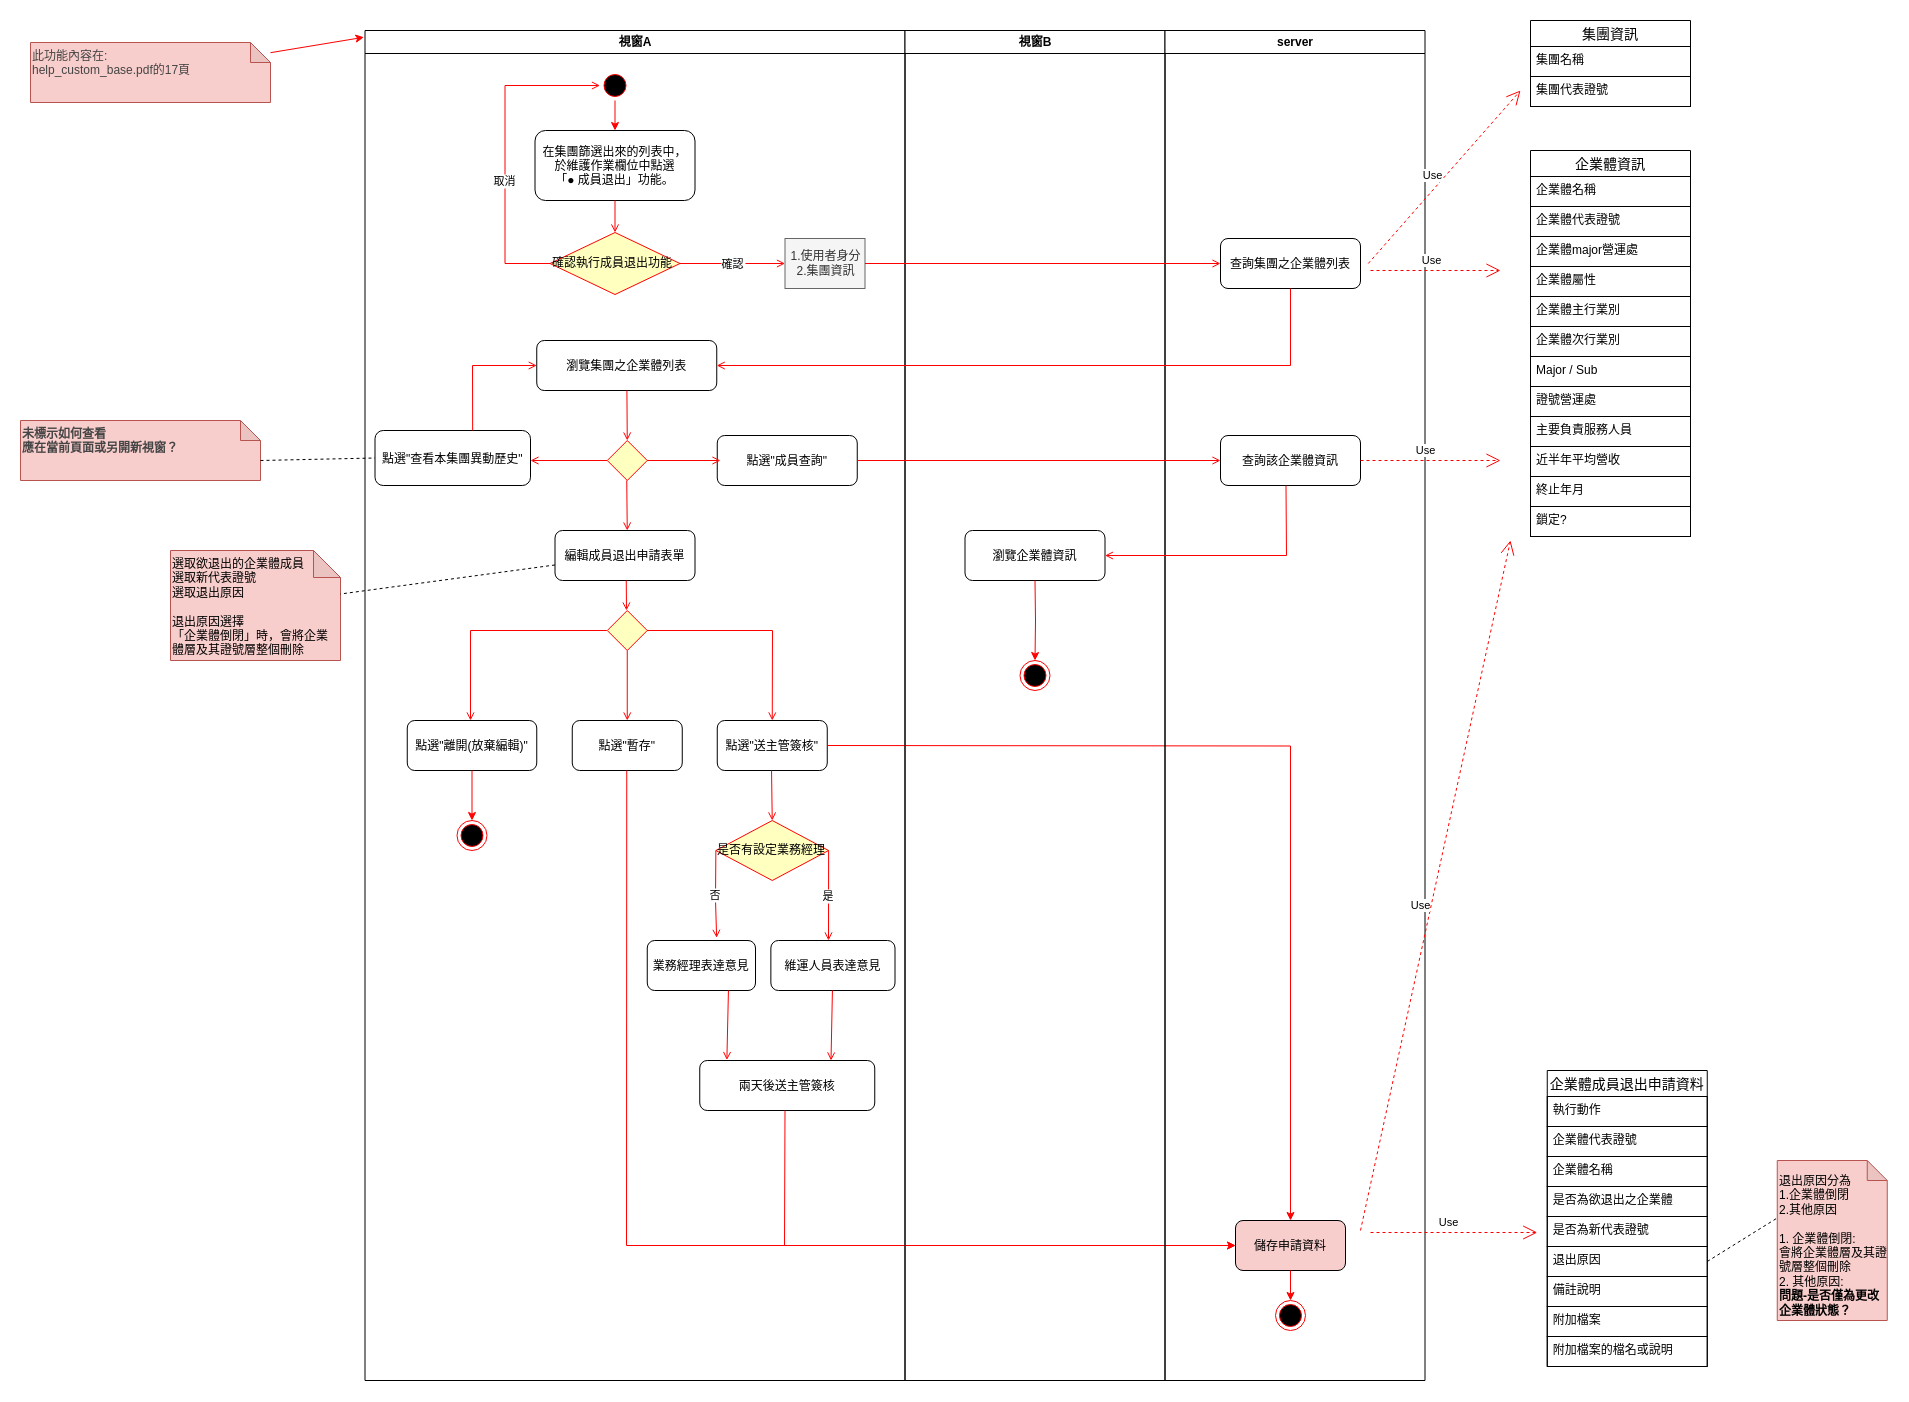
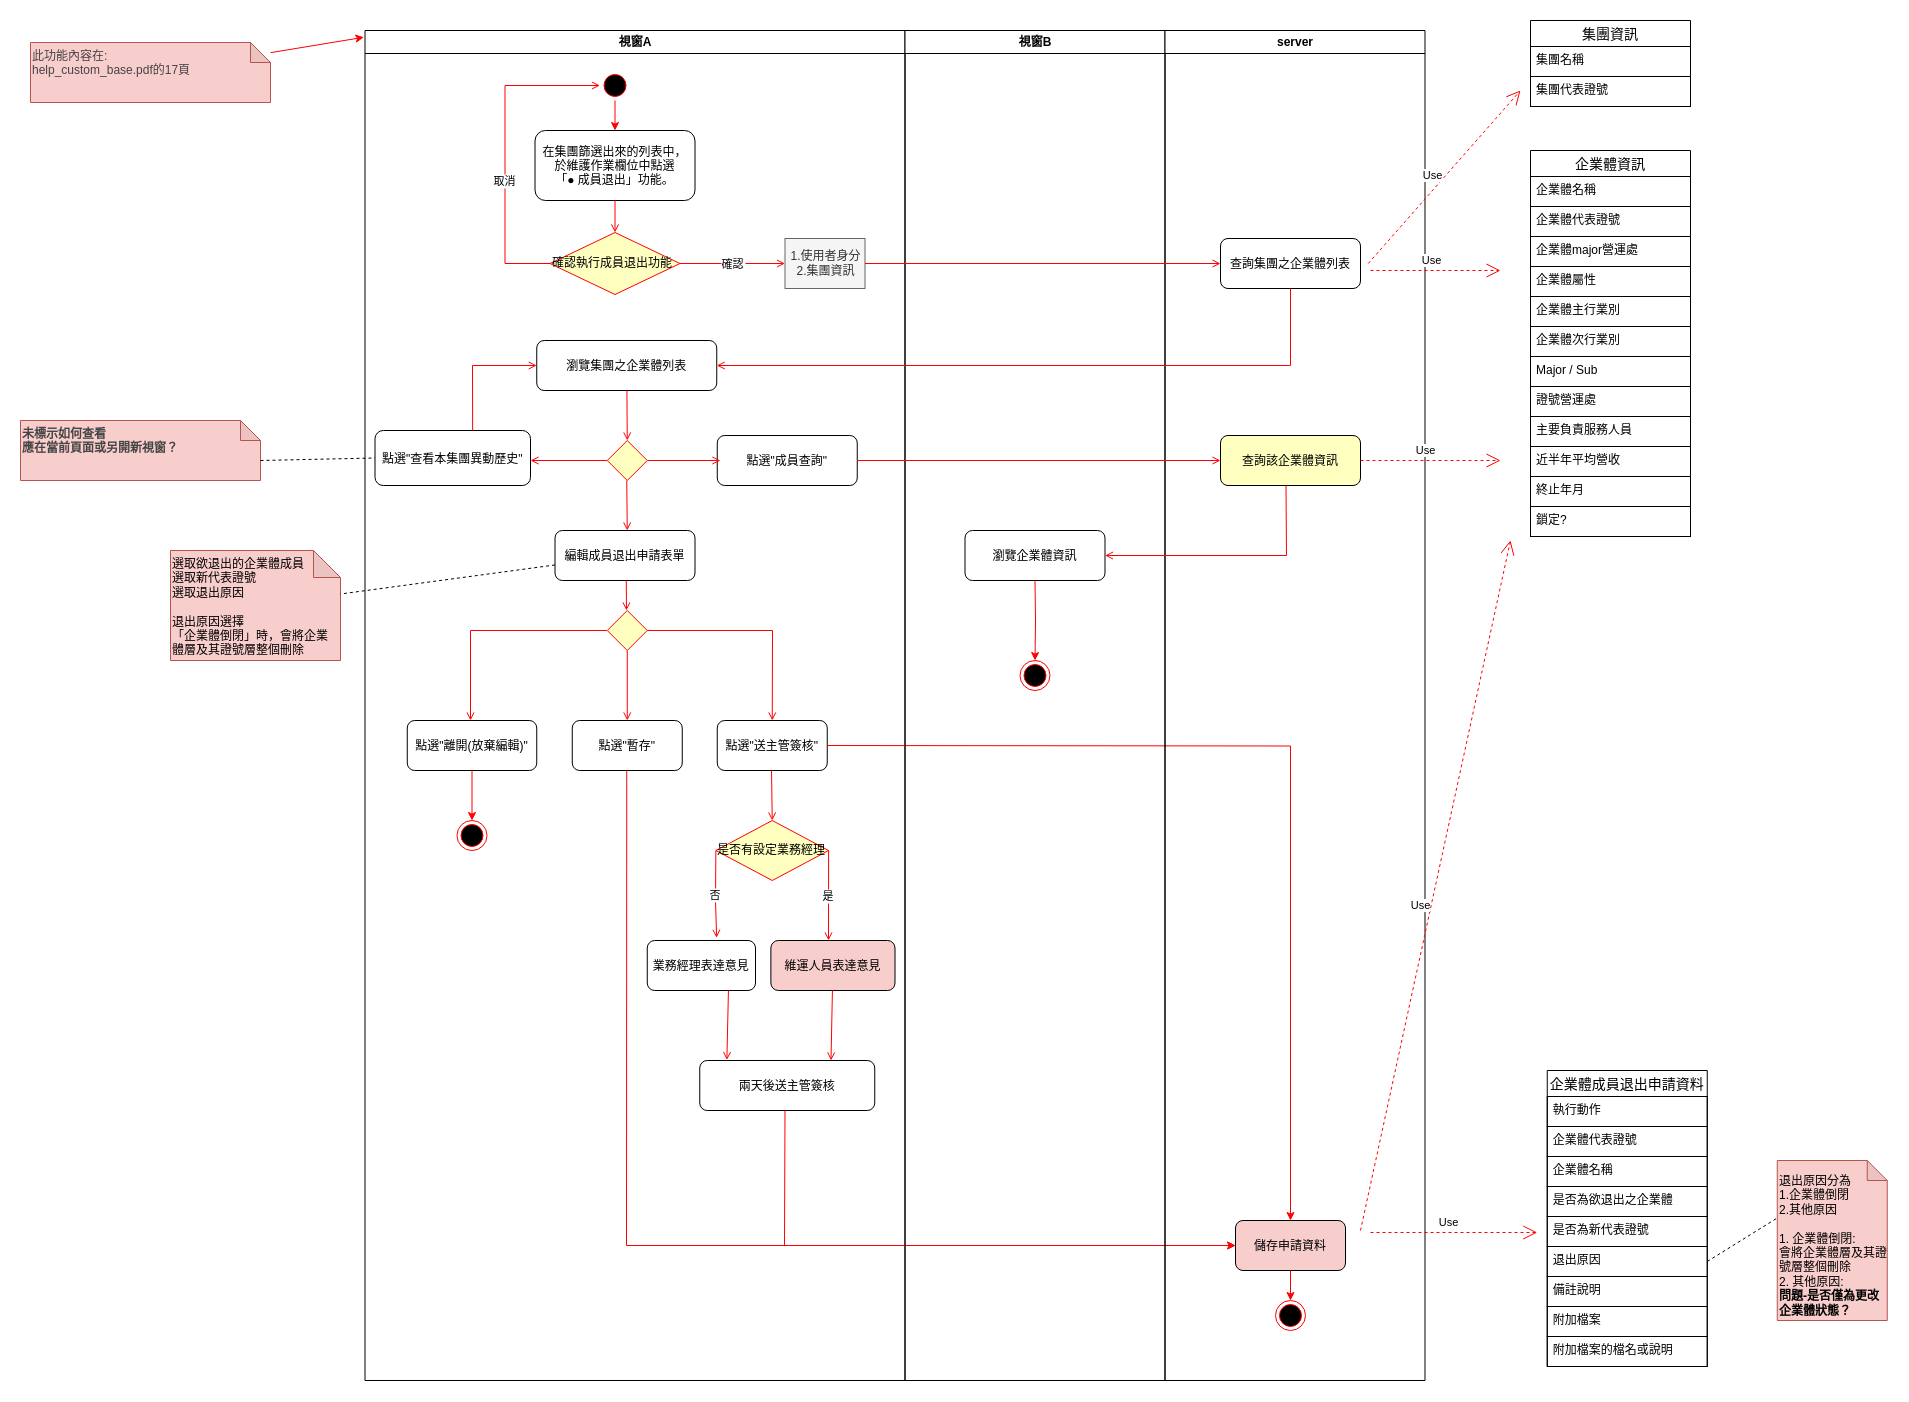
(1291, 461) -> (1291, 461)
(833, 966) -> (833, 966)
